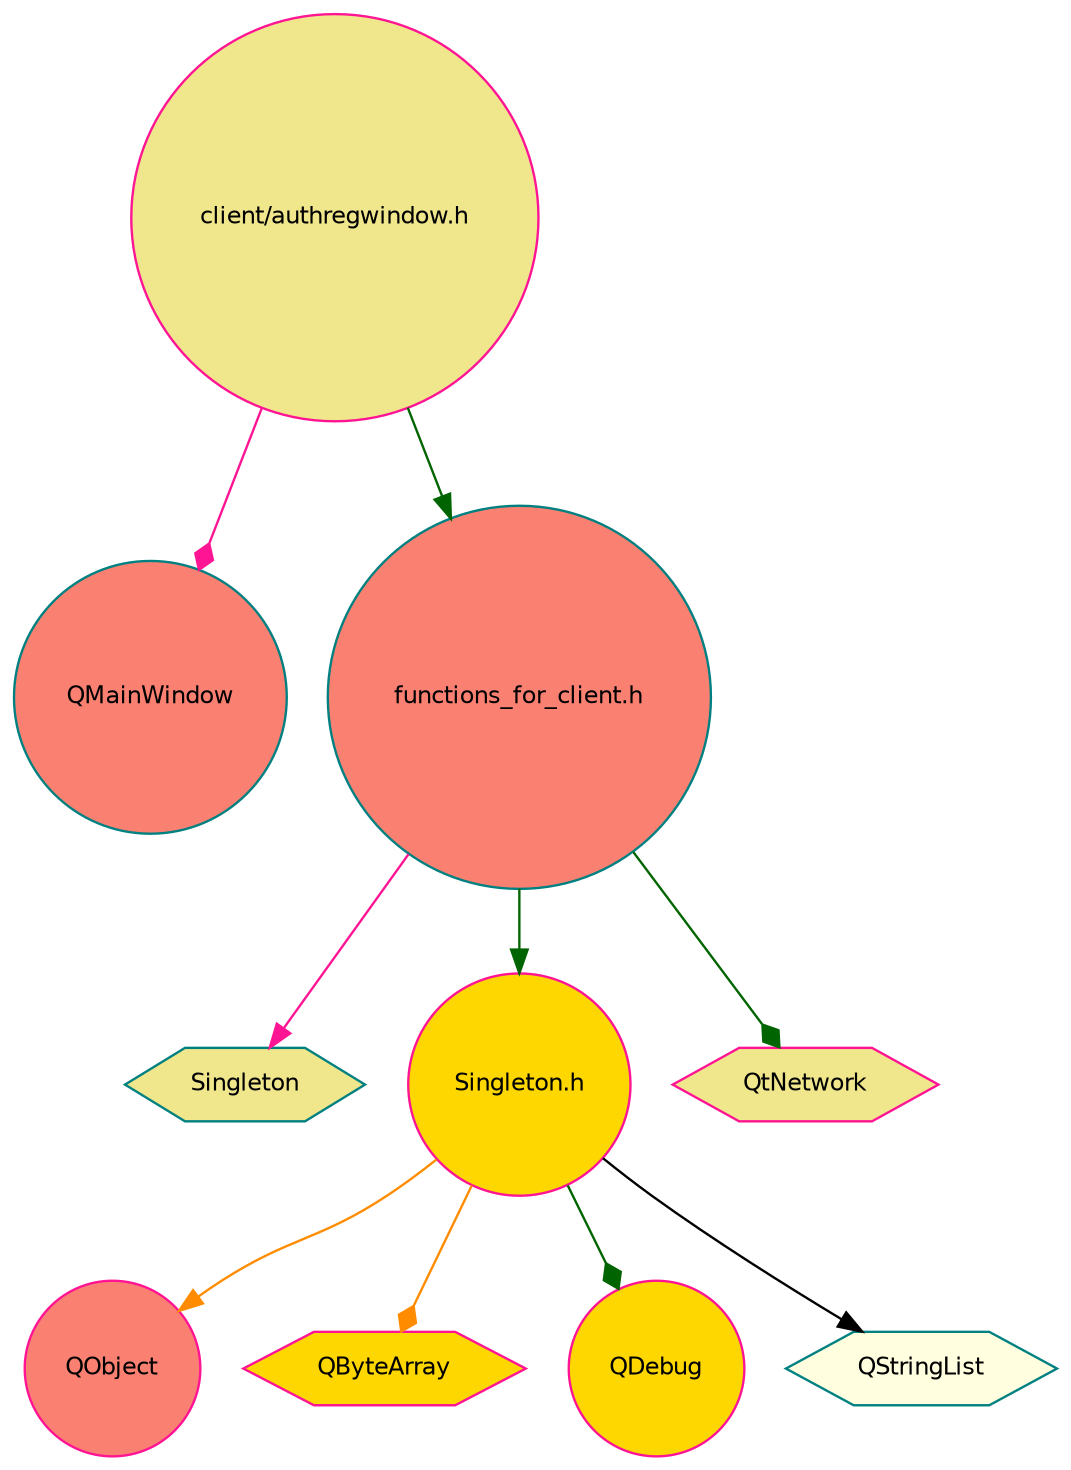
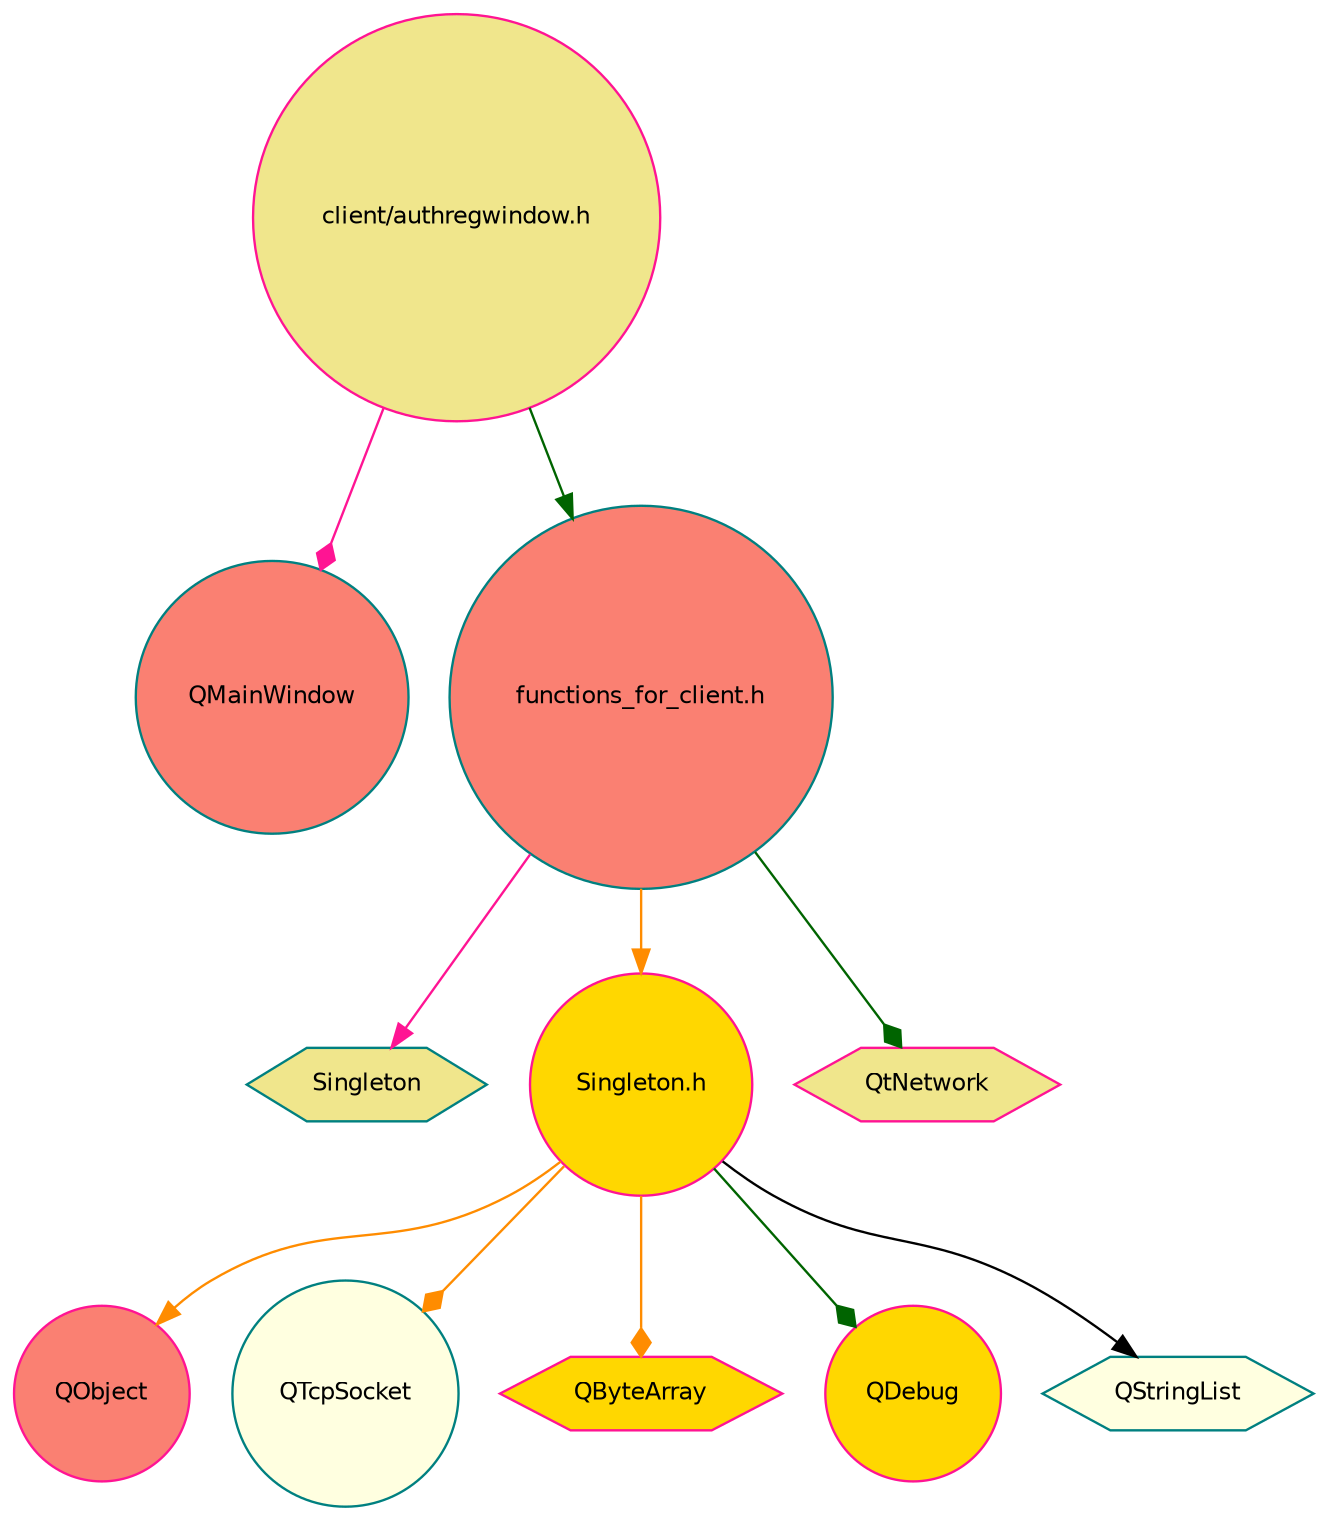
(519, 919) -> (641, 919)
none -> (345, 1394)
